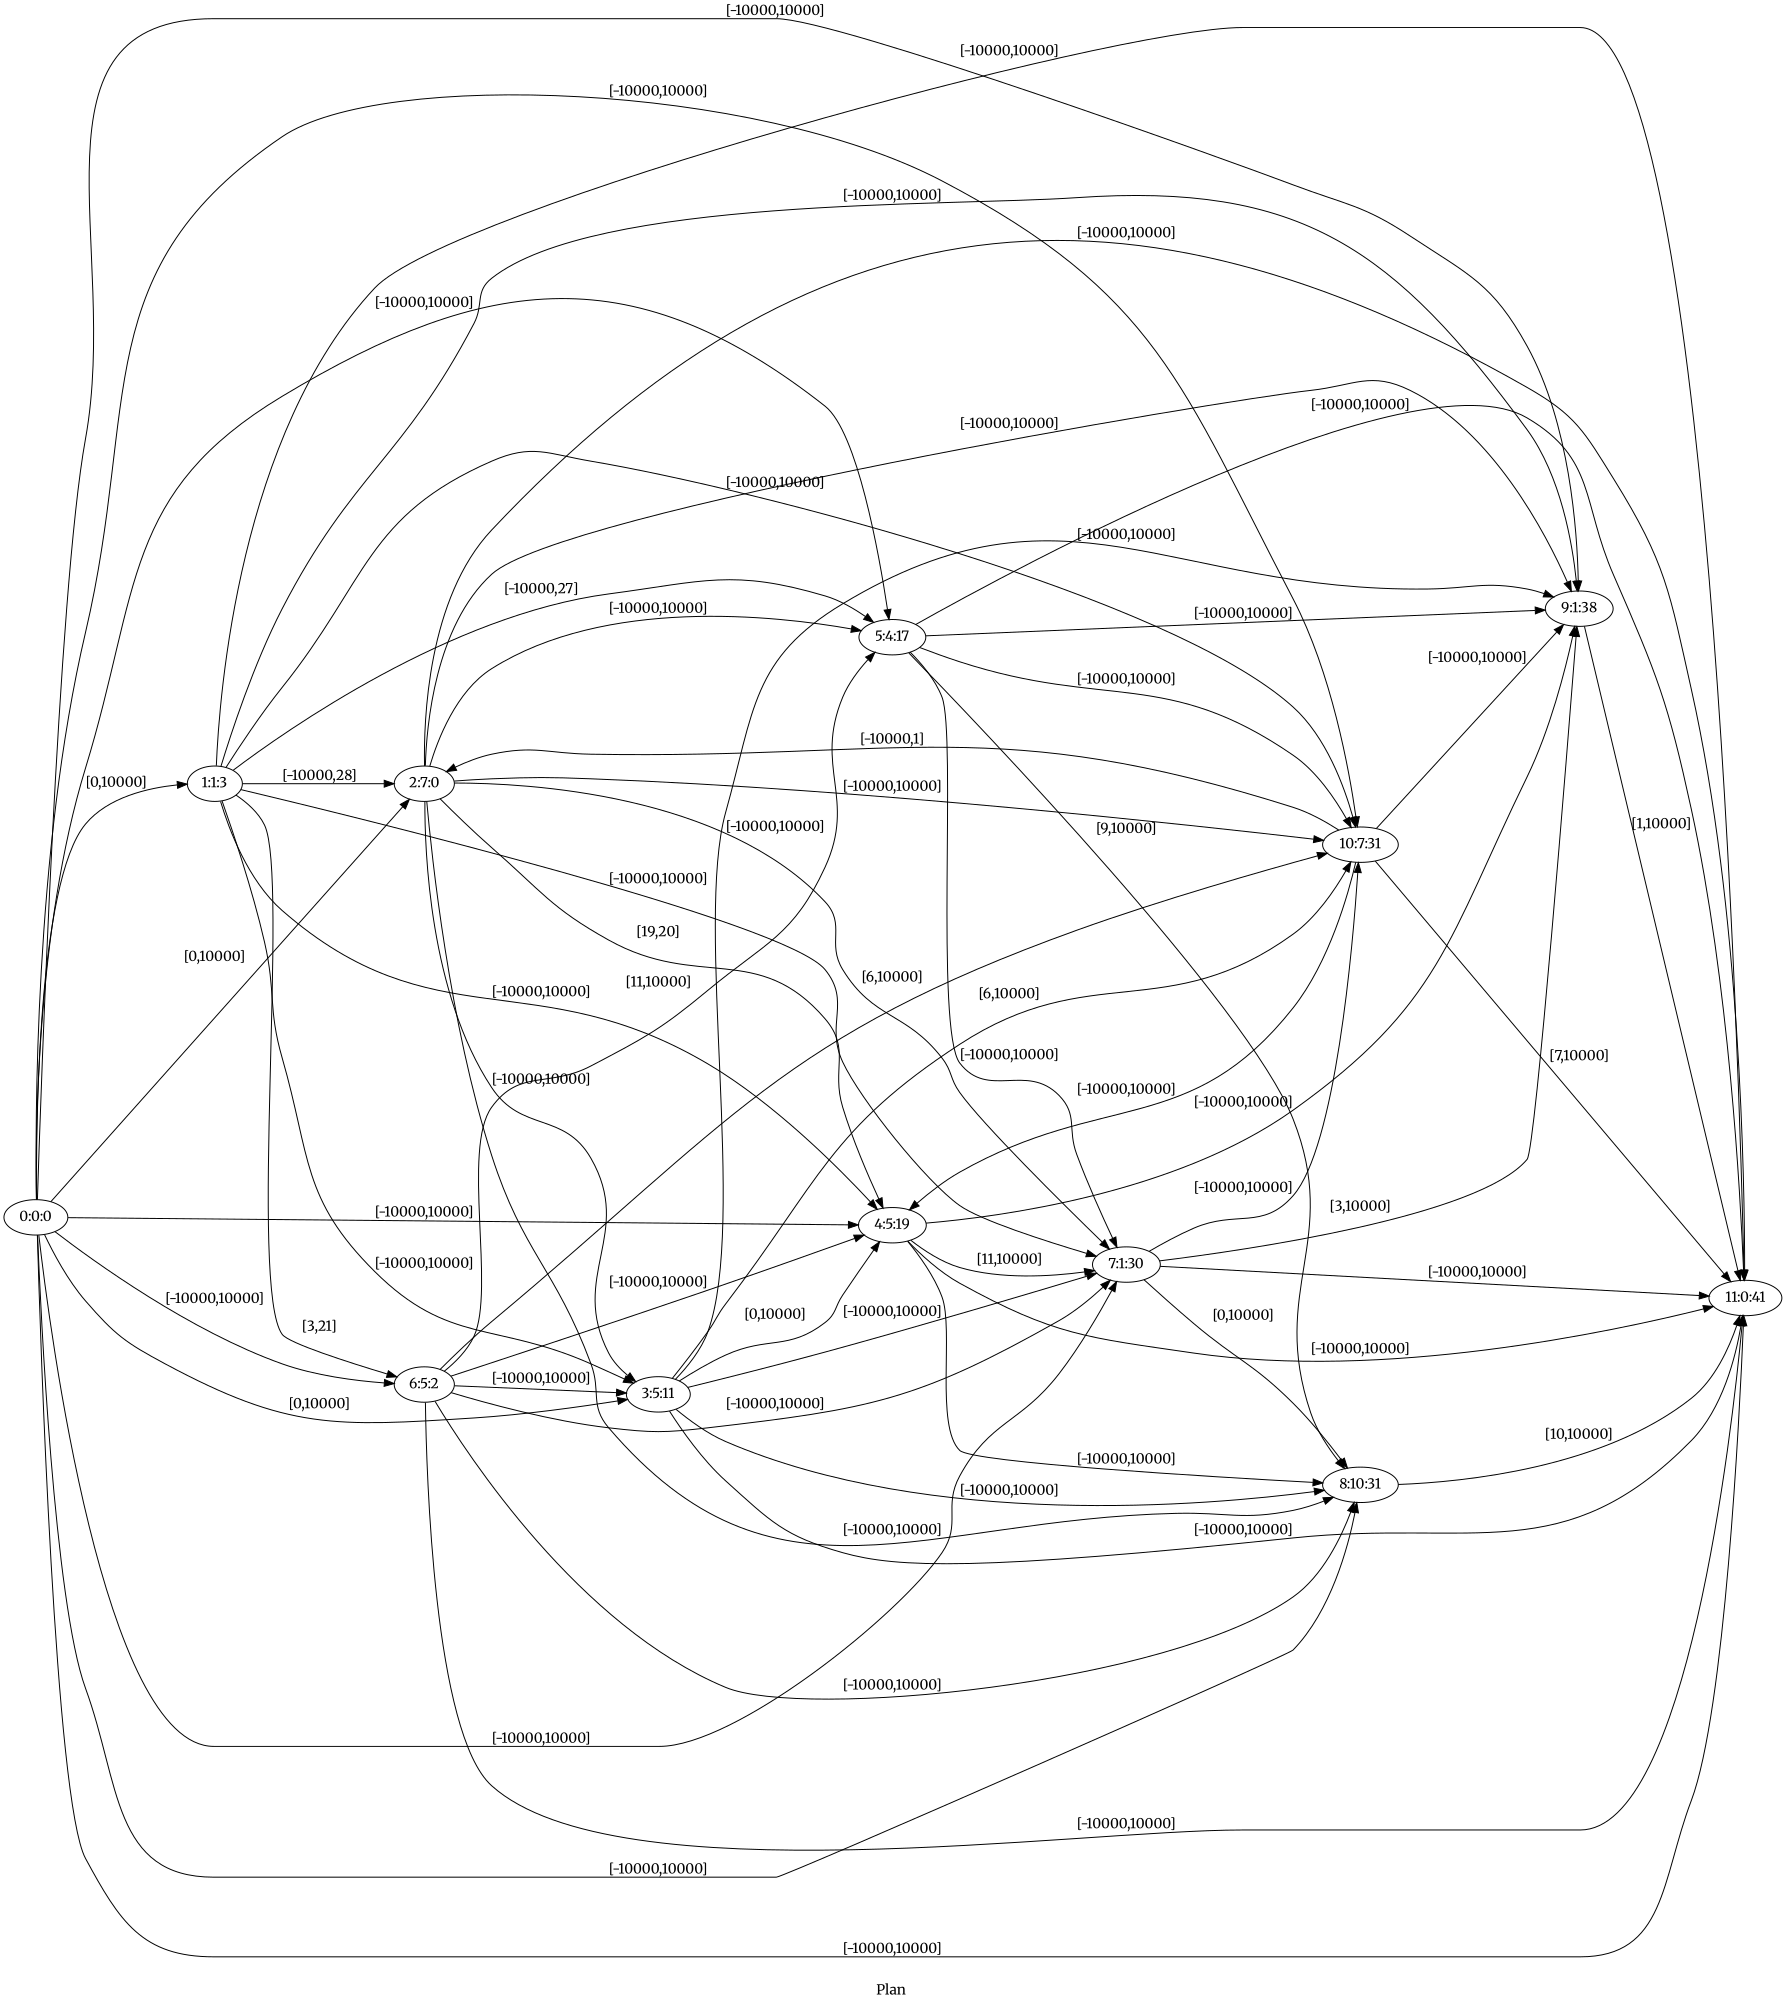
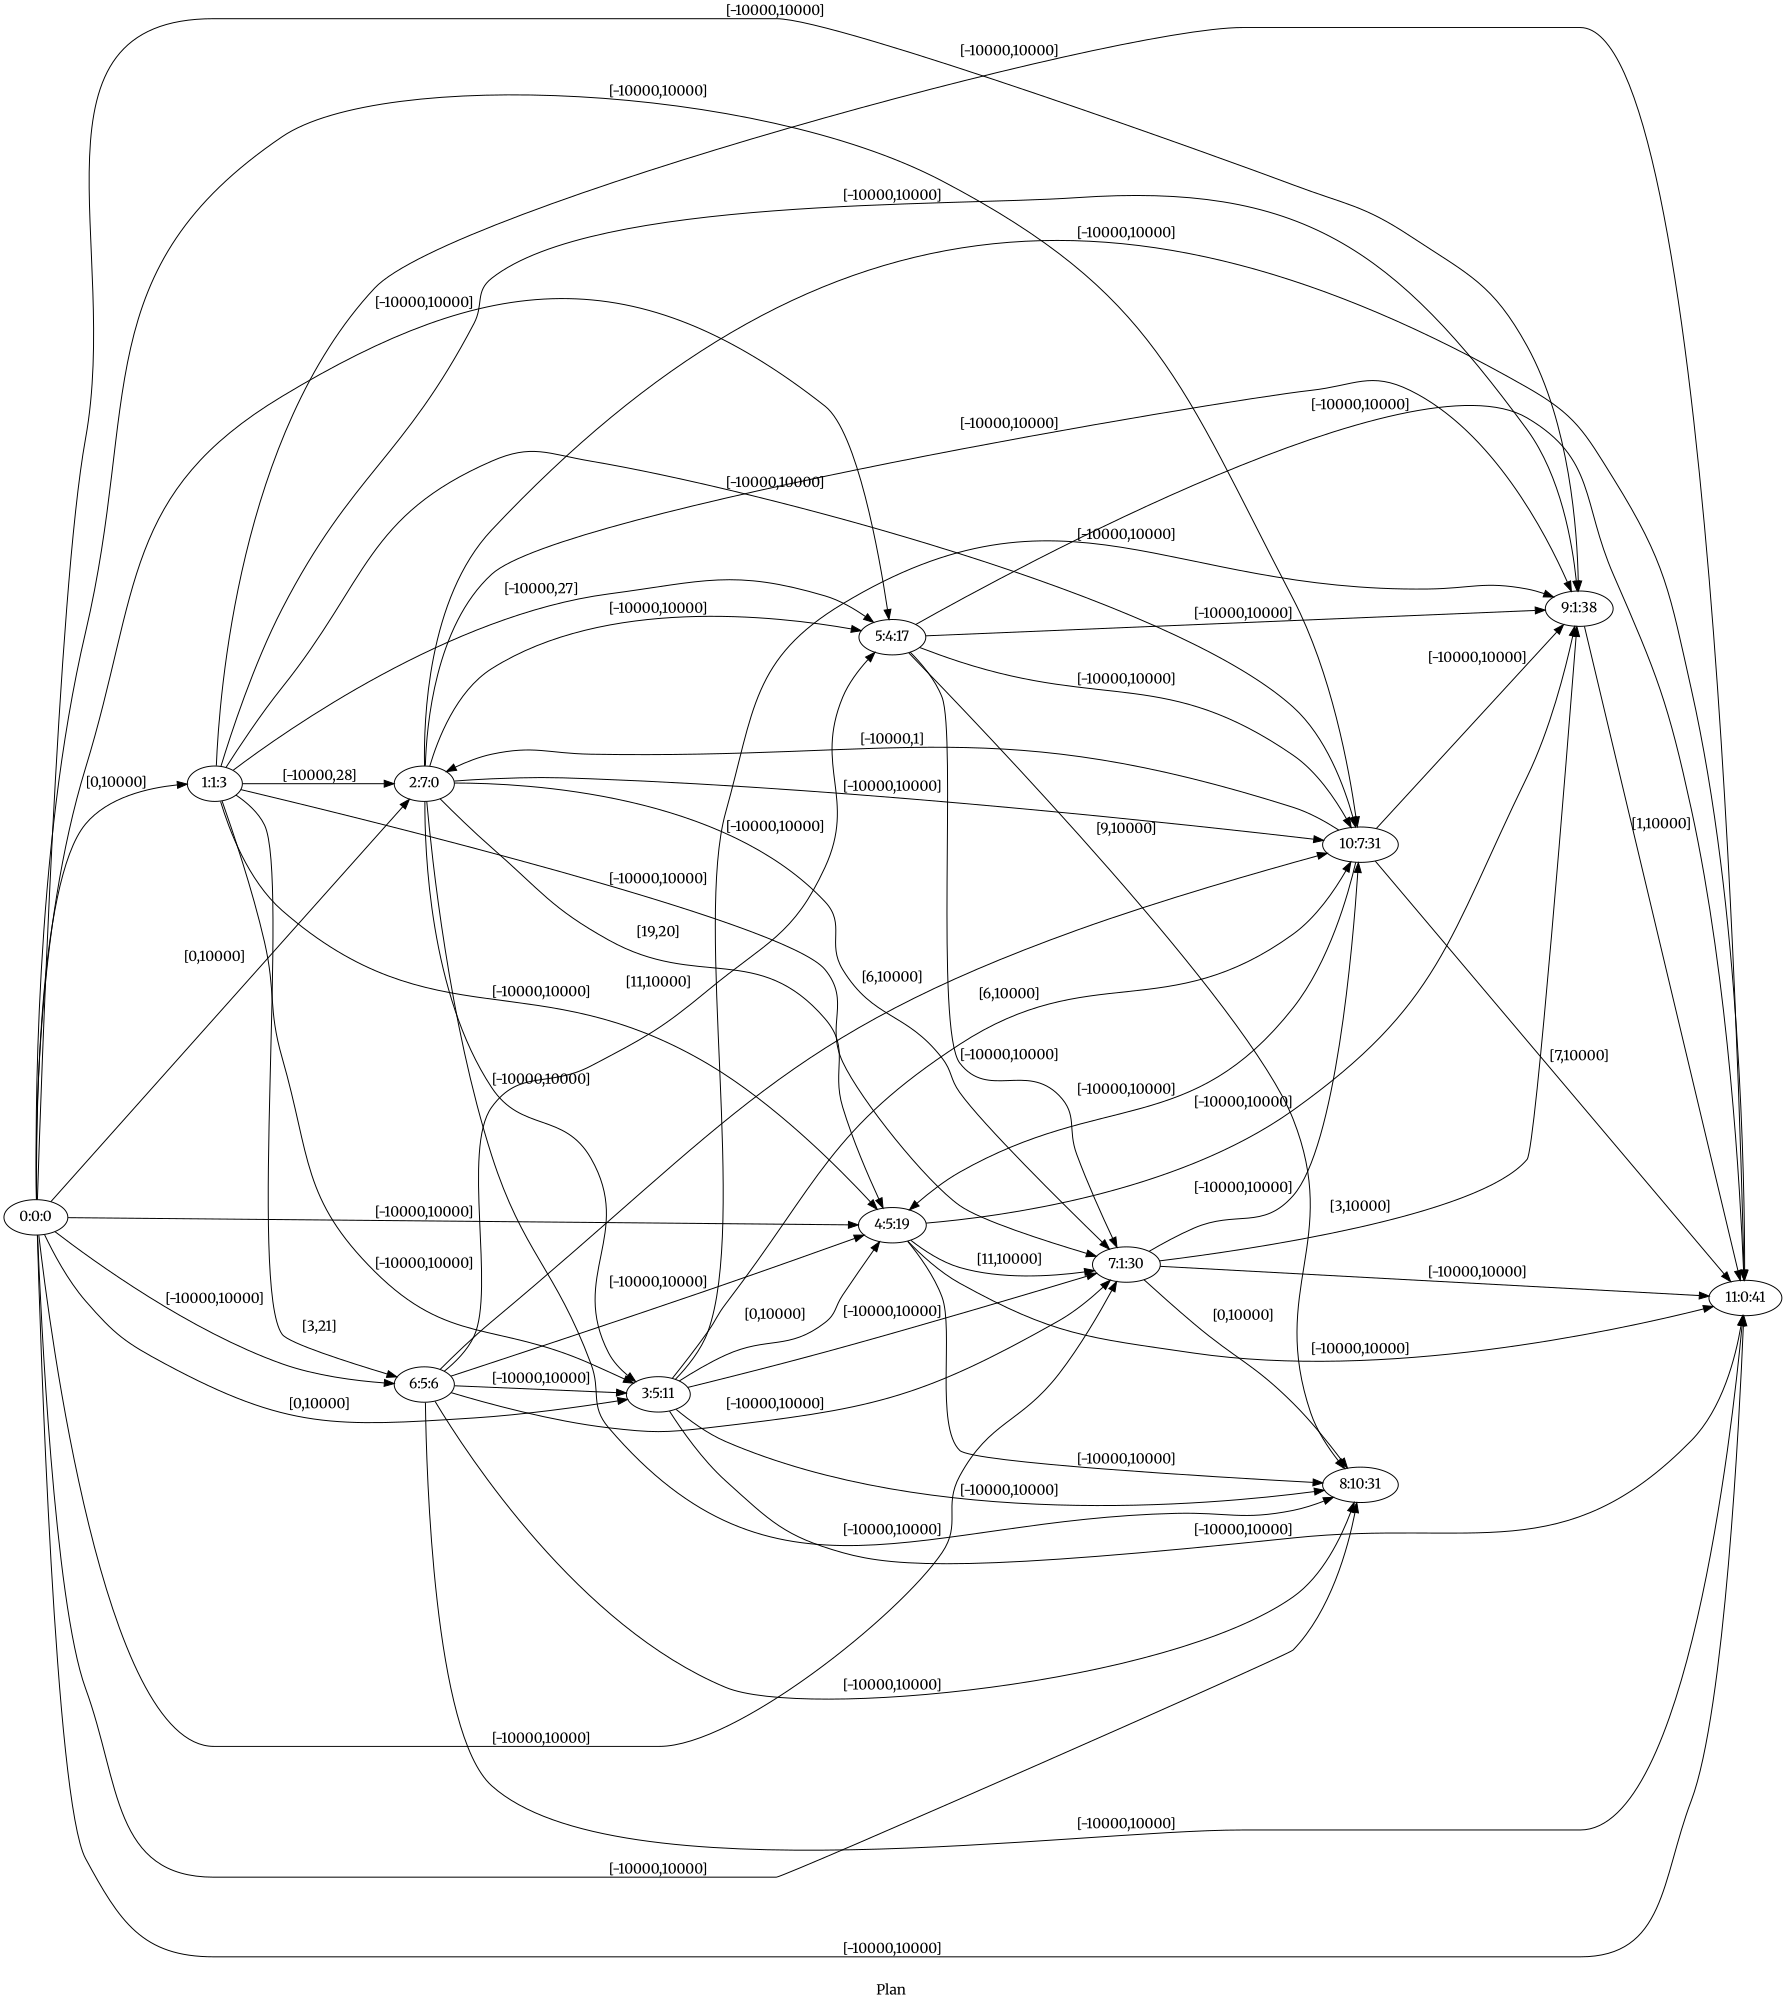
(424, 1385) -> (424, 1385)
(1593, 1450) -> none
